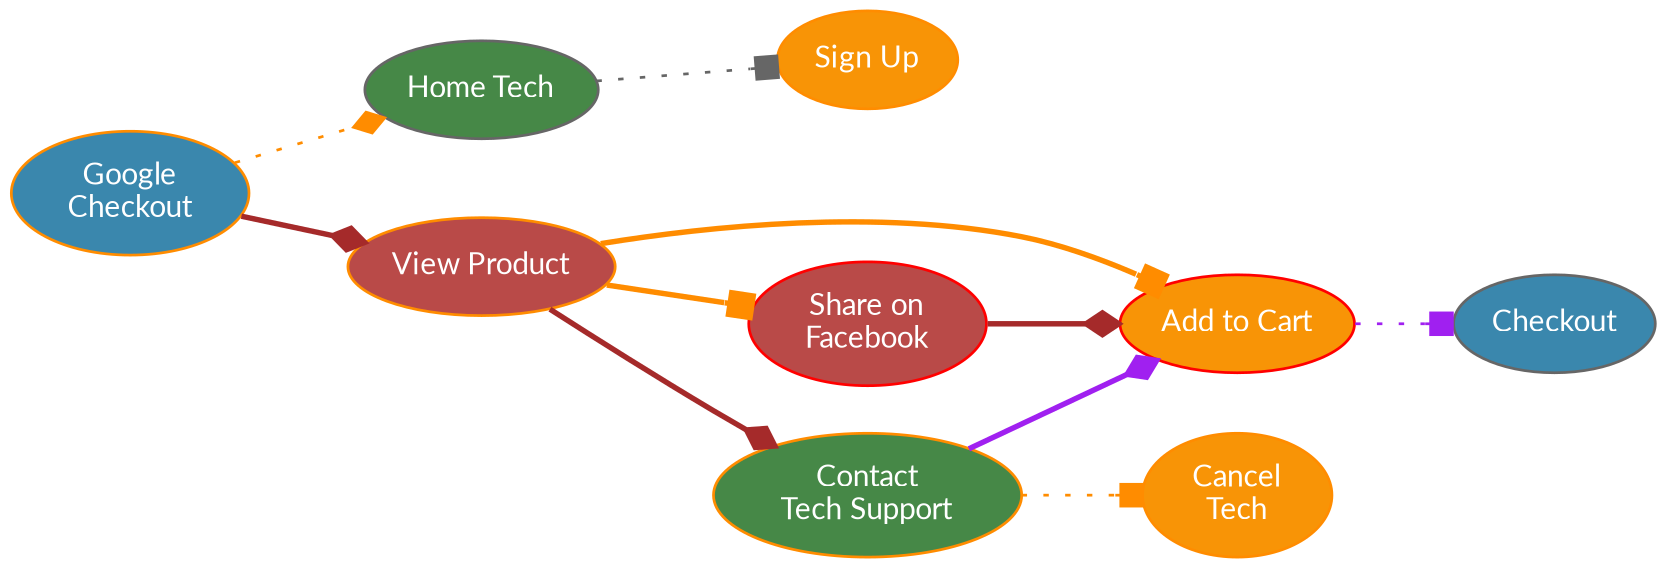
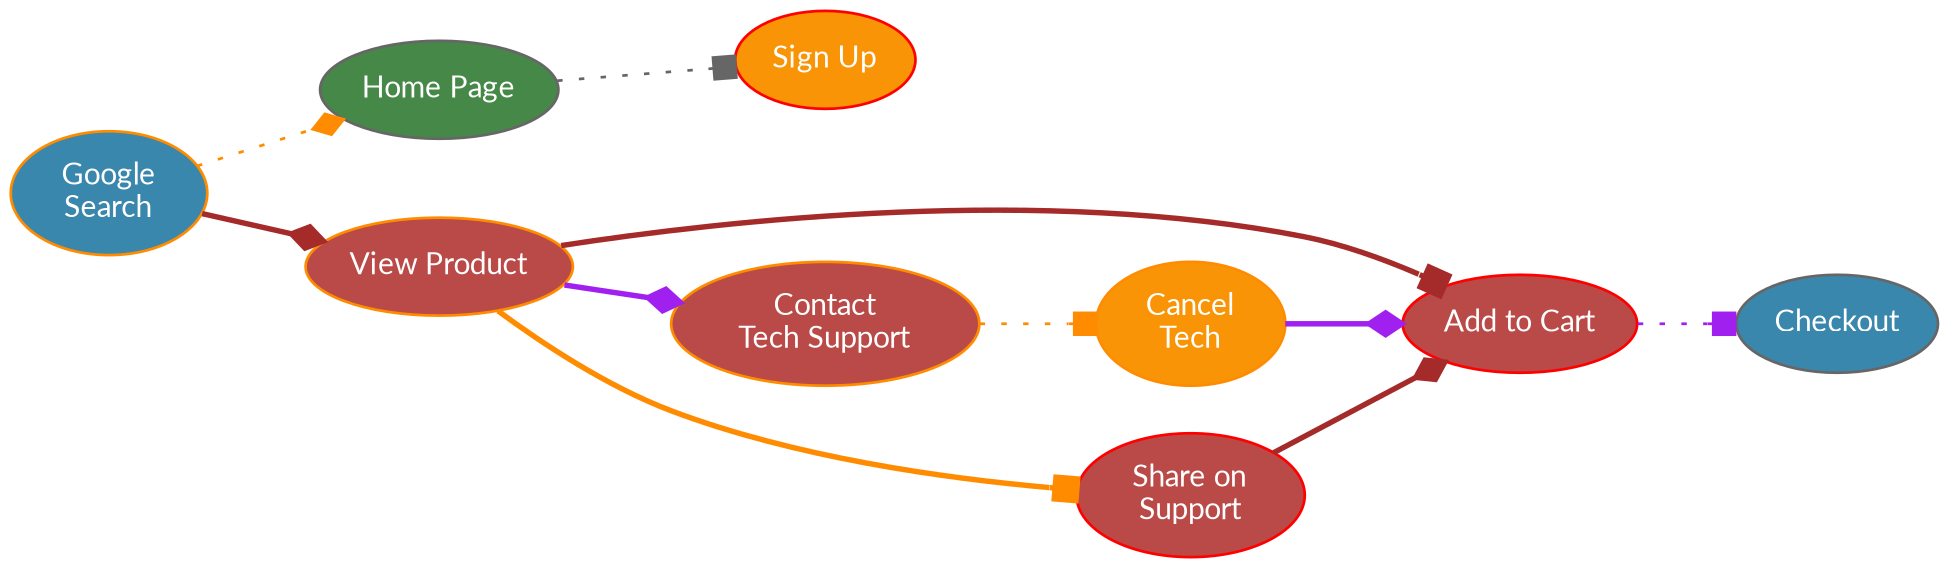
(868, 60) -> (825, 60)
(482, 90) -> (439, 90)
(130, 193) -> (109, 193)
(871, 222) -> (993, 210)
(868, 324) -> (1191, 495)
(1237, 324) -> (1520, 324)
(647, 371) -> (606, 291)
(1048, 412) -> (1327, 324)
(868, 495) -> (825, 324)
